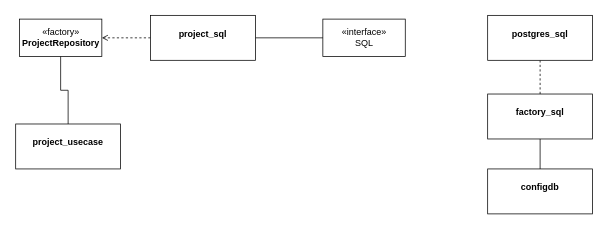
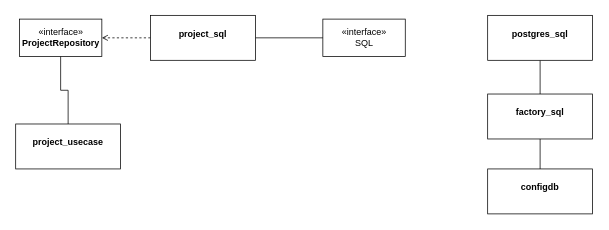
(61, 38) -> (61, 38)
(540, 78) -> (540, 78)
